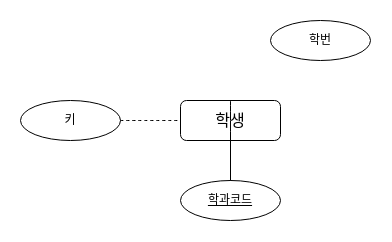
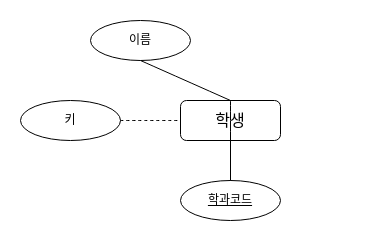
none -> (141, 41)
(321, 41) -> none
none -> (186, 81)
